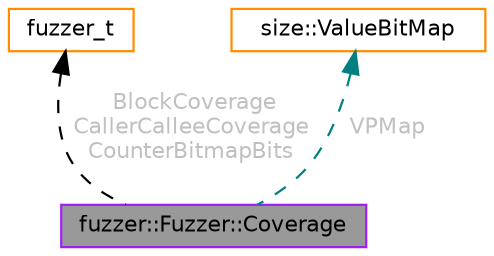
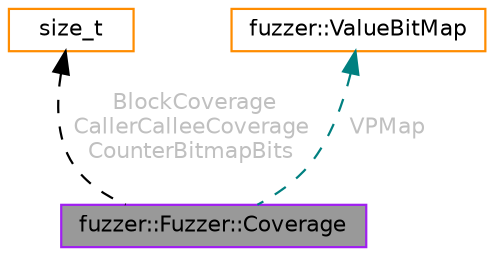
(71, 30) -> (71, 30)
(358, 30) -> (358, 30)
